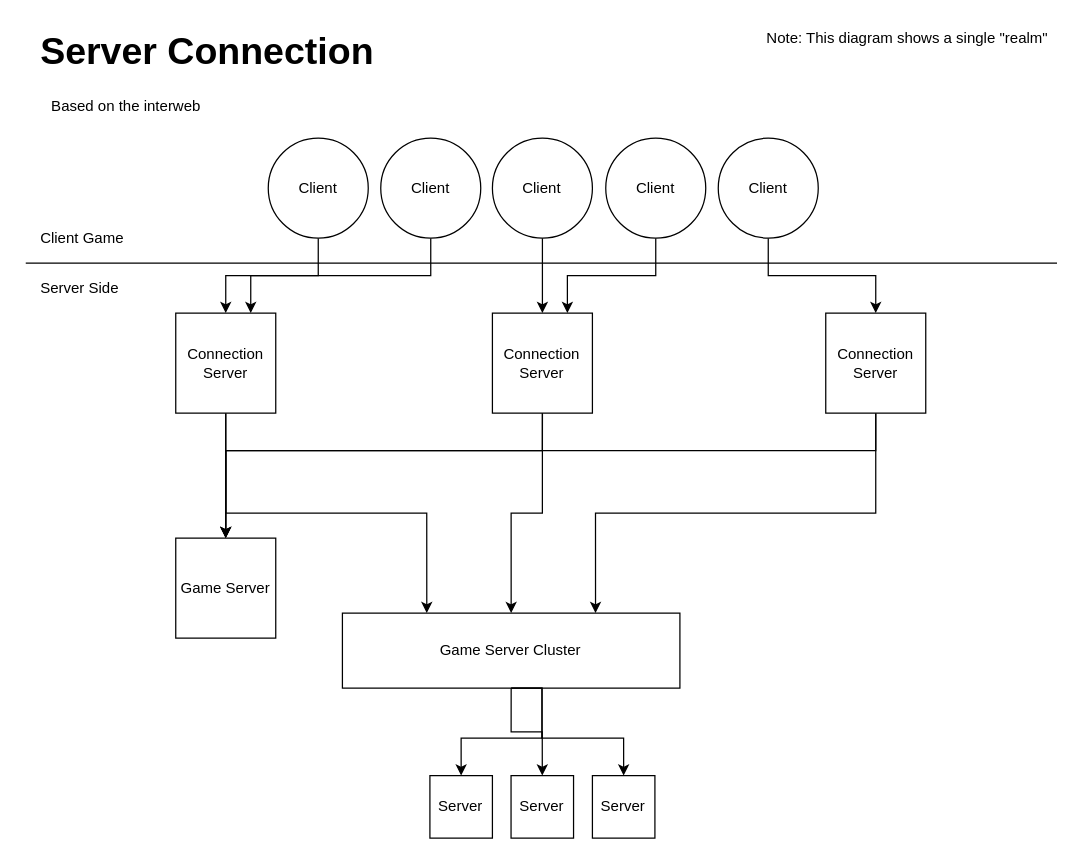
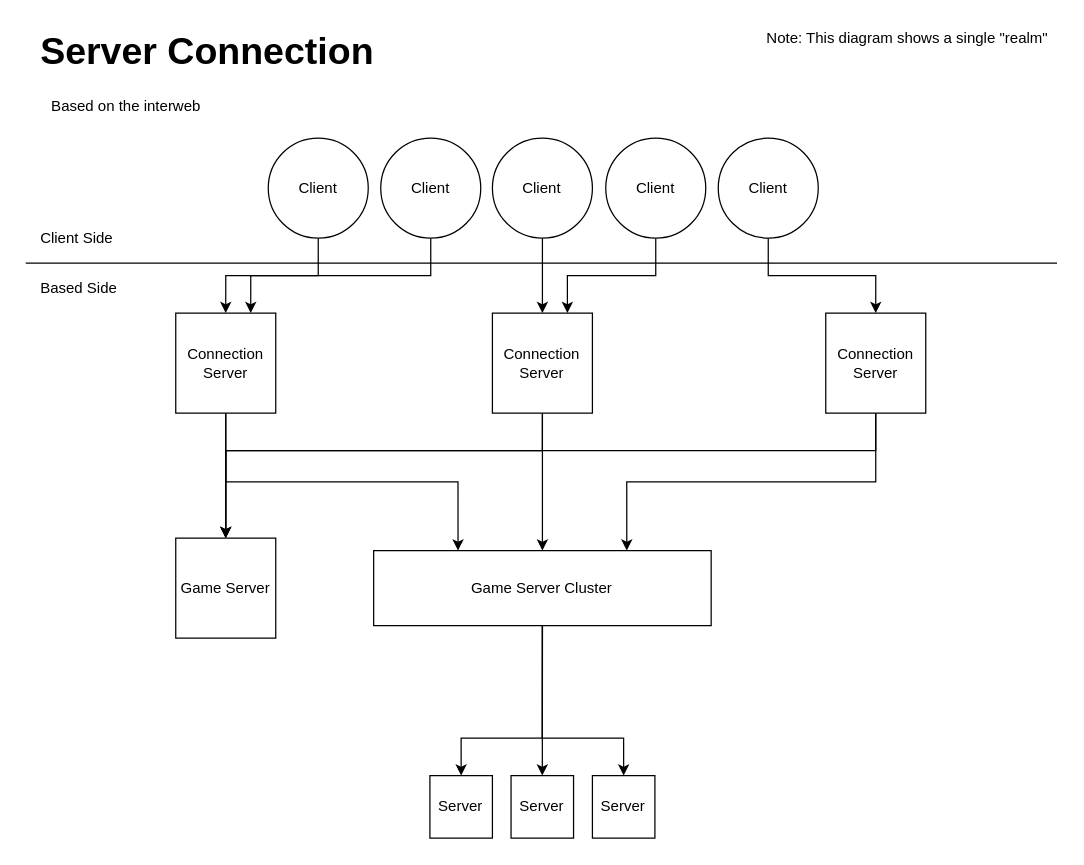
(81, 238) -> (79, 238)
(83, 288) -> (79, 288)
(511, 651) -> (542, 588)
